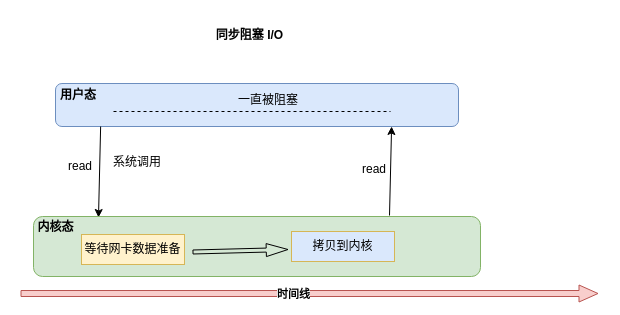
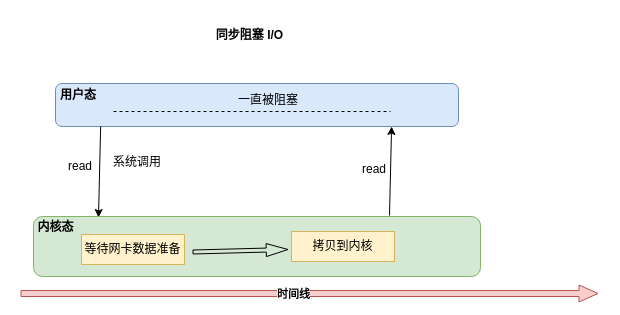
(343, 247) -> (343, 247)
